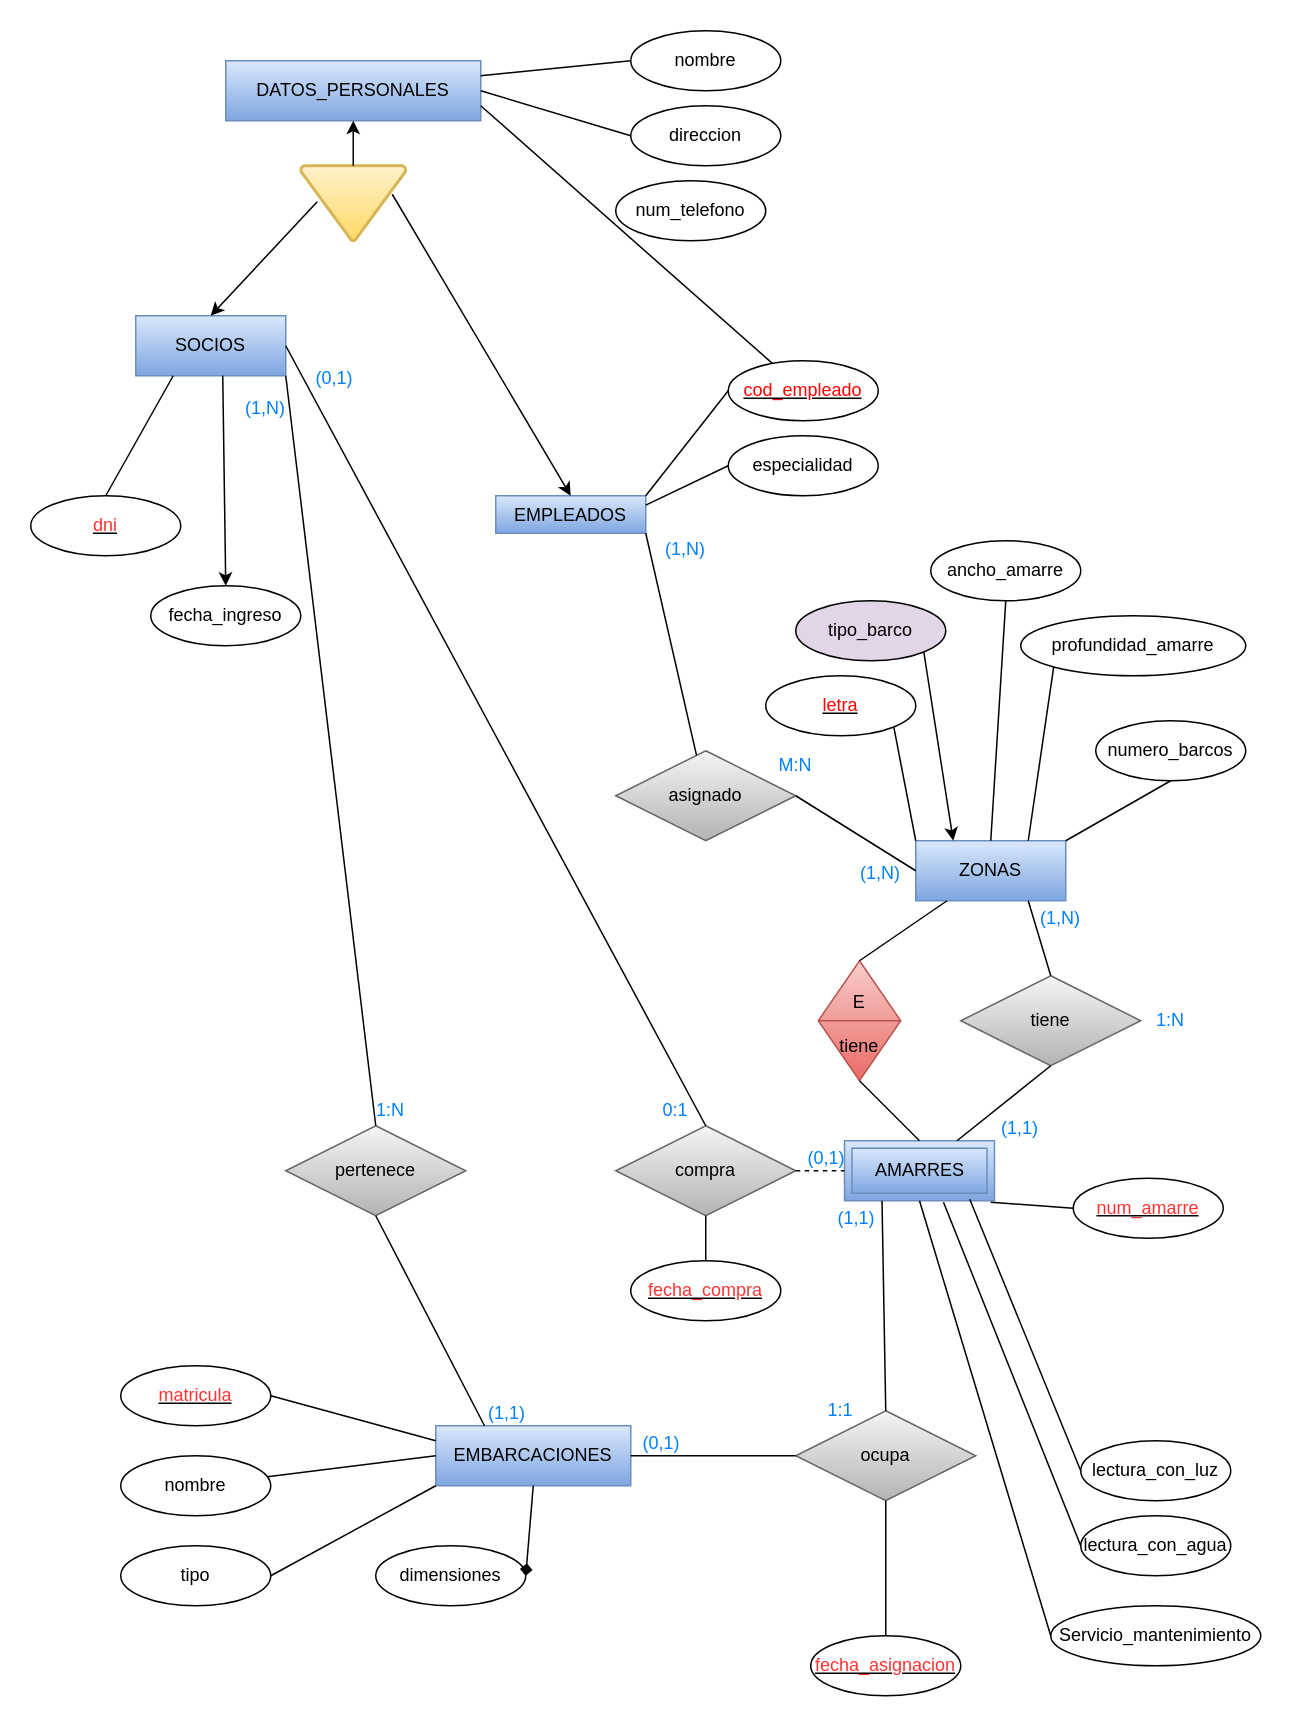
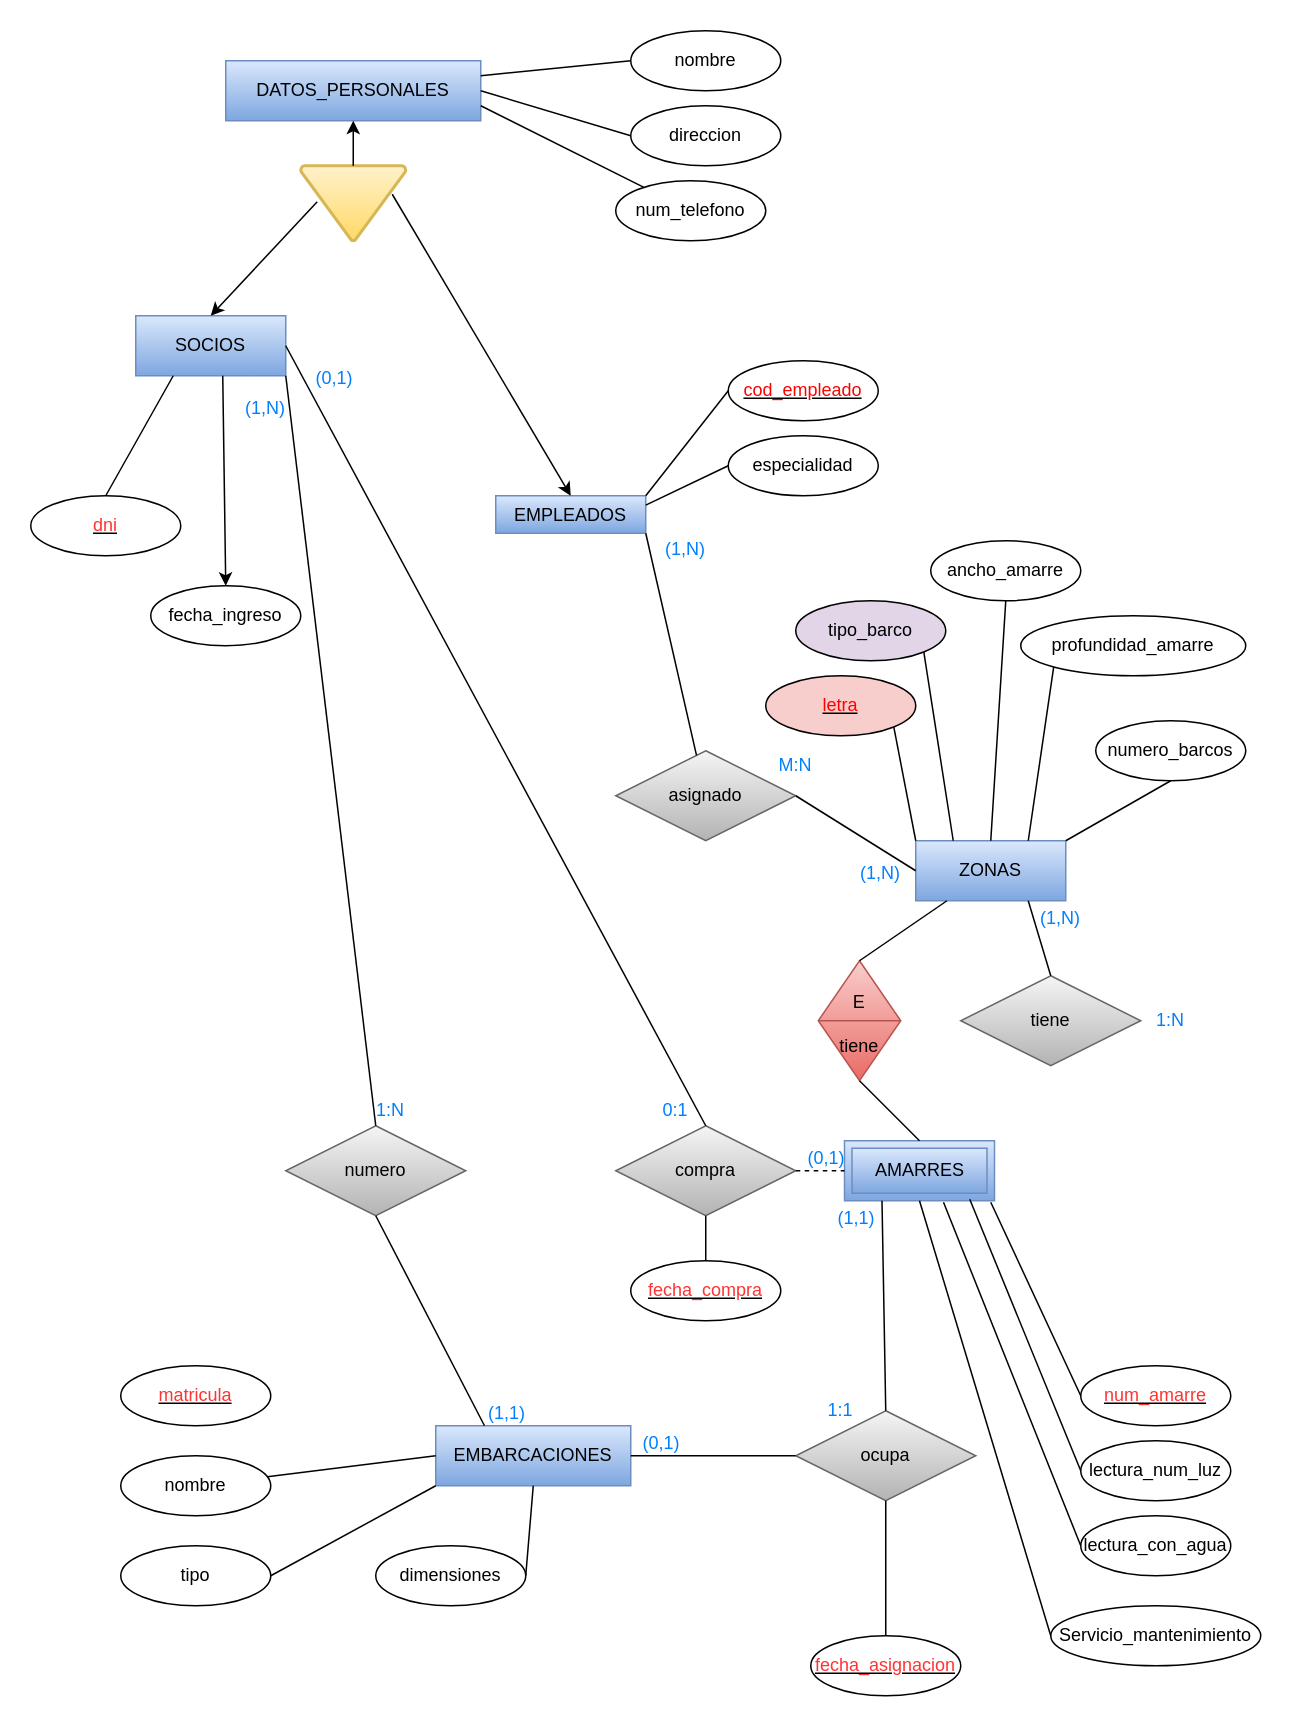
(626, 234) -> (562, 147)
(841, 706) -> (841, 706)
(951, 829) -> (952, 833)
(1004, 1103) -> none
(376, 1171) -> (376, 1171)
(1148, 1208) -> (1156, 1396)
(354, 1418) -> none
(1156, 1471) -> (1156, 1471)
(527, 1563) -> (526, 1568)
